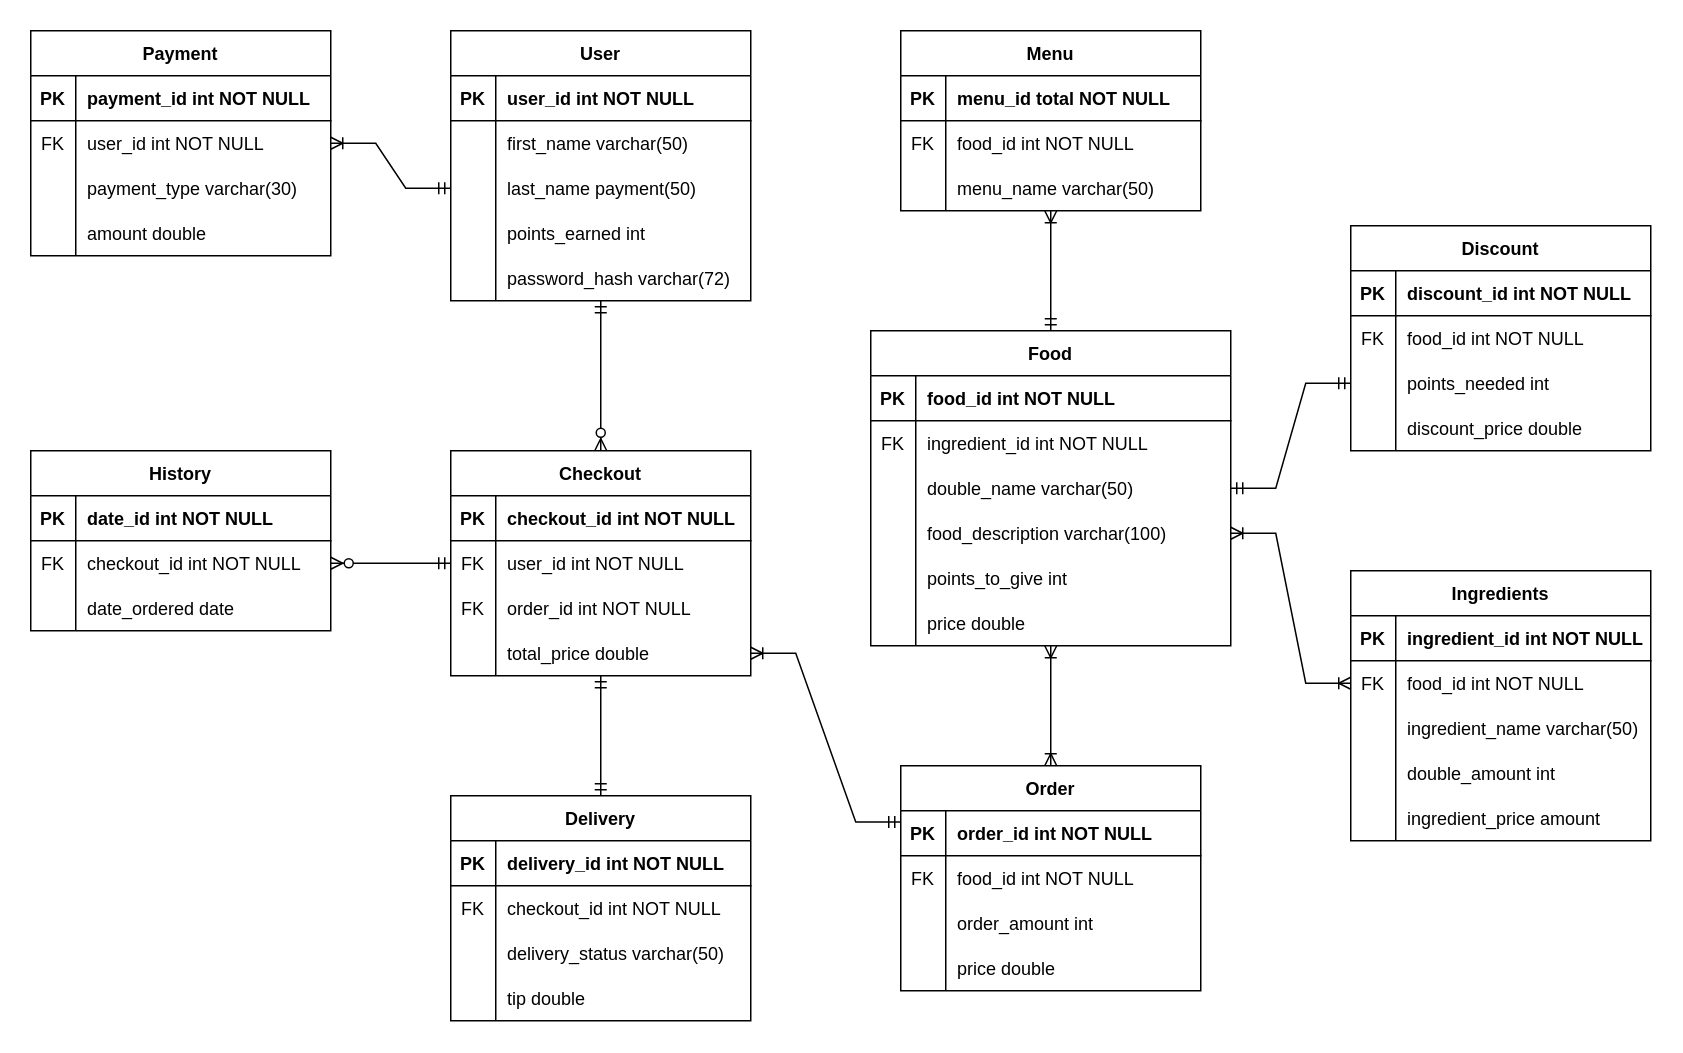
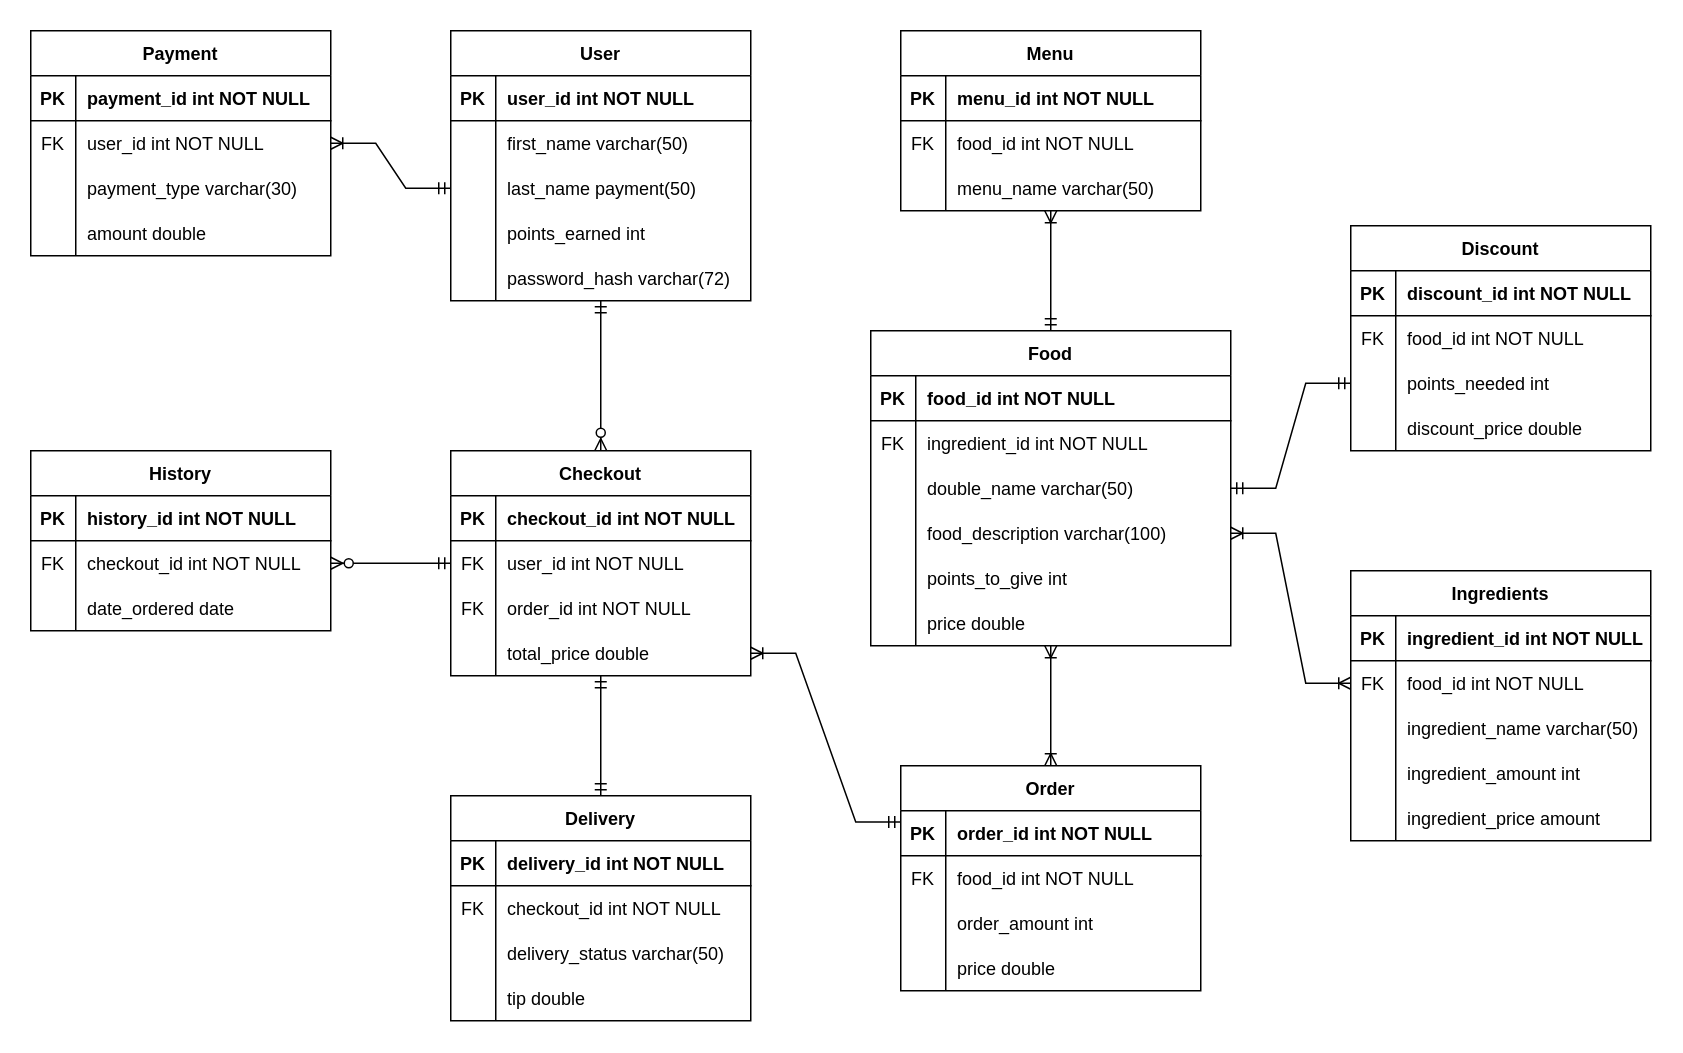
(1056, 99) -> (1046, 99)
(176, 519) -> (189, 519)
(1486, 774) -> (1503, 774)
